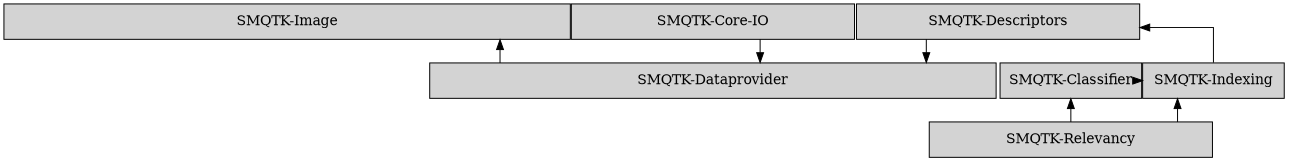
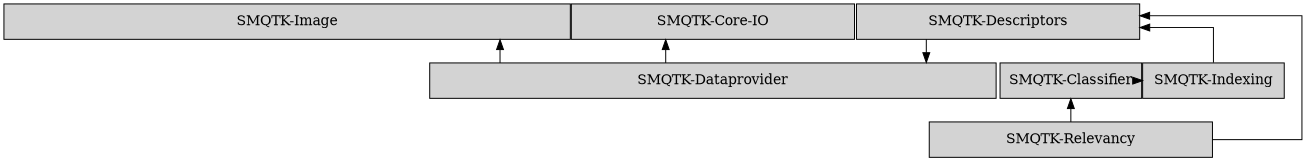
(760, 46) -> (666, 56)
(1178, 115) -> (1302, 46)
